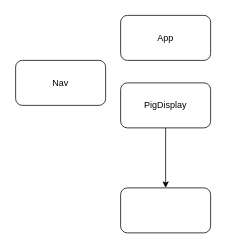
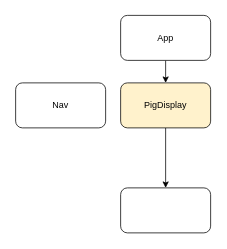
none -> (165, 69)
(60, 83) -> (60, 105)
(165, 105) -> (165, 105)
